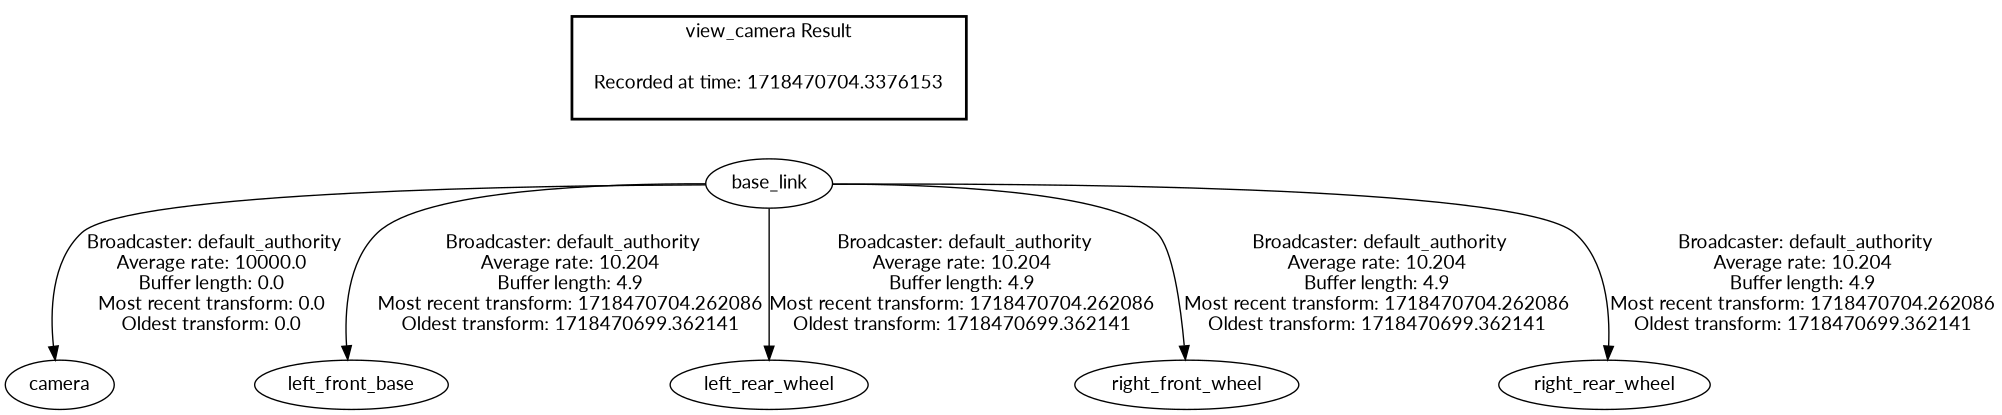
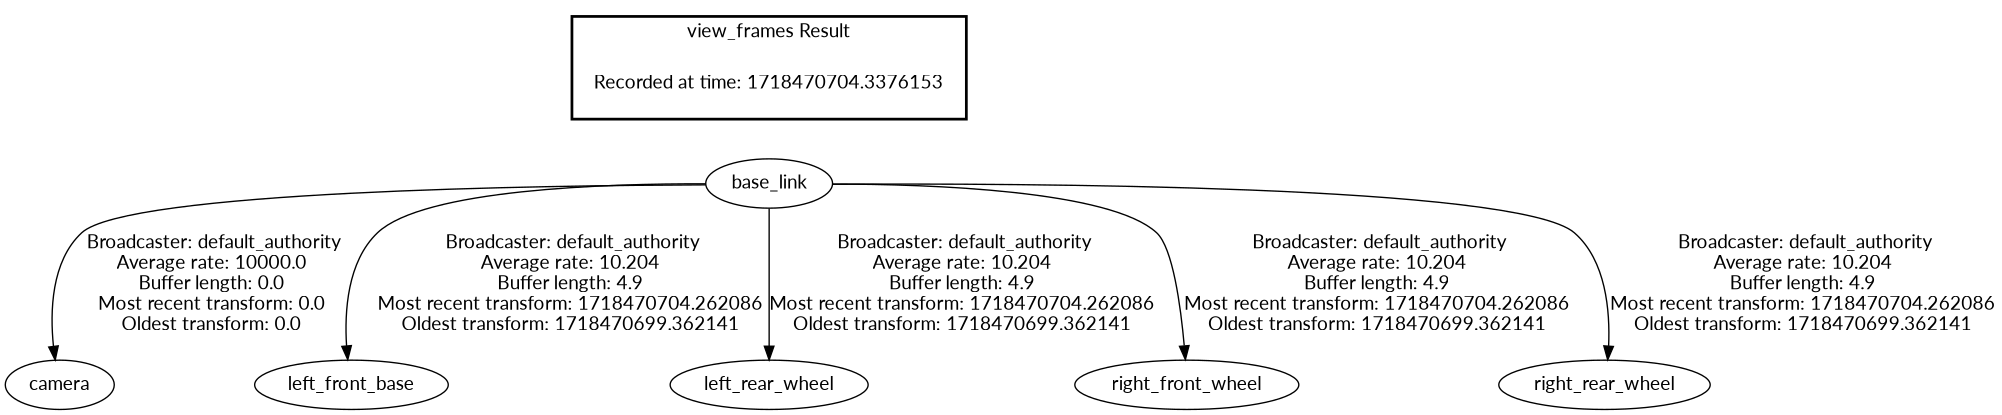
(769, 32) -> (769, 32)
